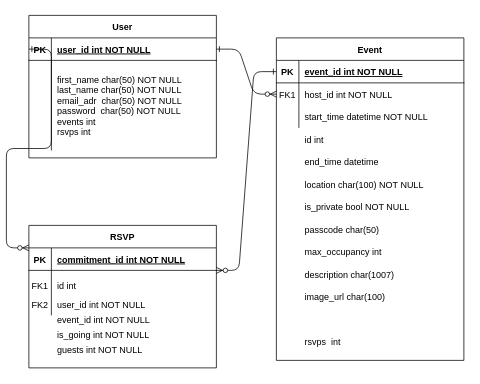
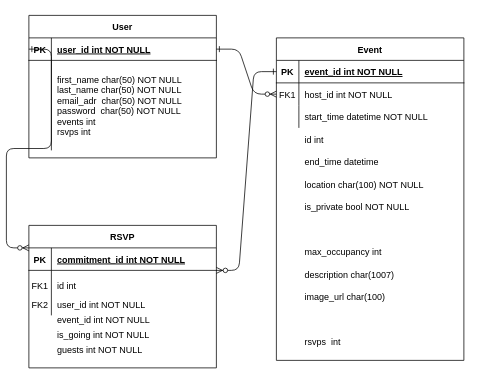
(381, 229) -> none
